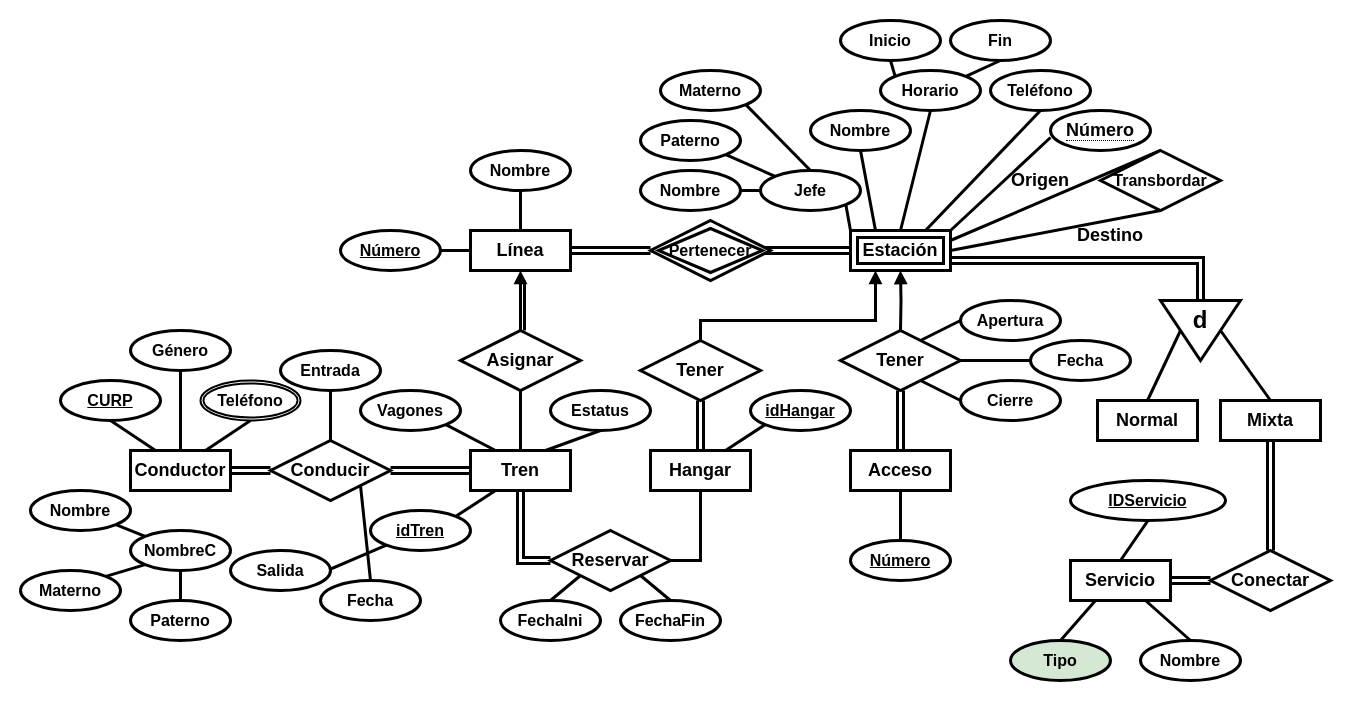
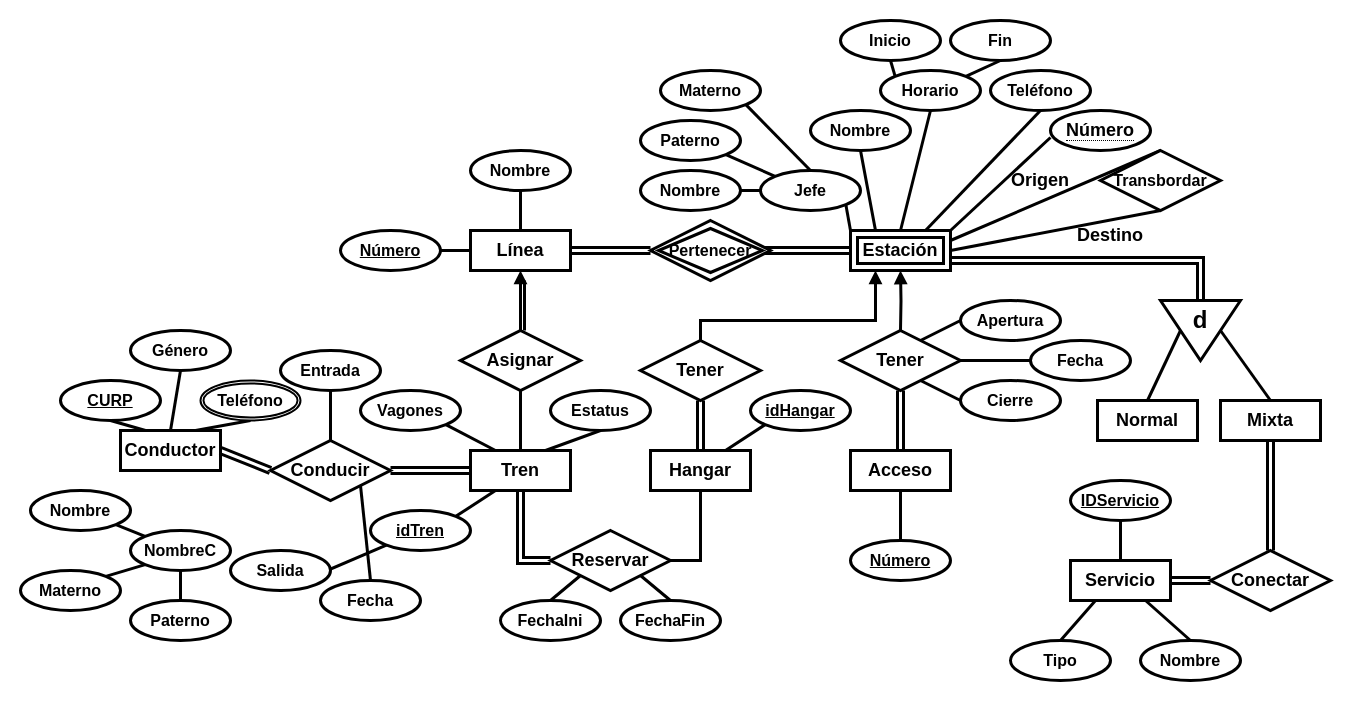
(181, 471) -> (171, 451)
(1148, 501) -> (1121, 501)
(1061, 661) -> (1061, 661)
